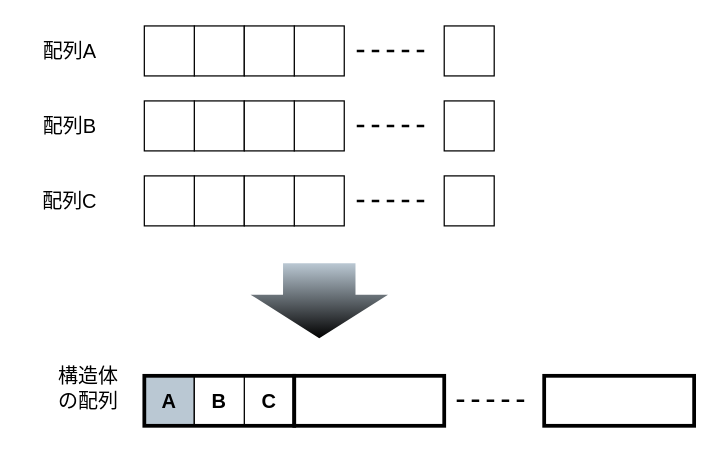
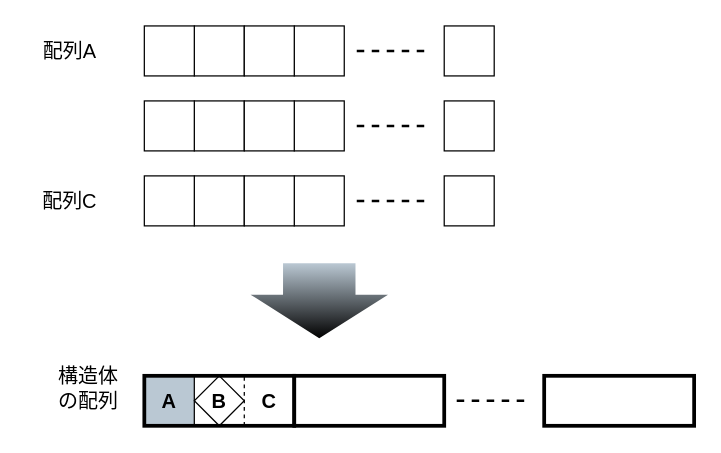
(69, 126) -> none
(219, 401) -> (219, 401)
(269, 401) -> (269, 401)
